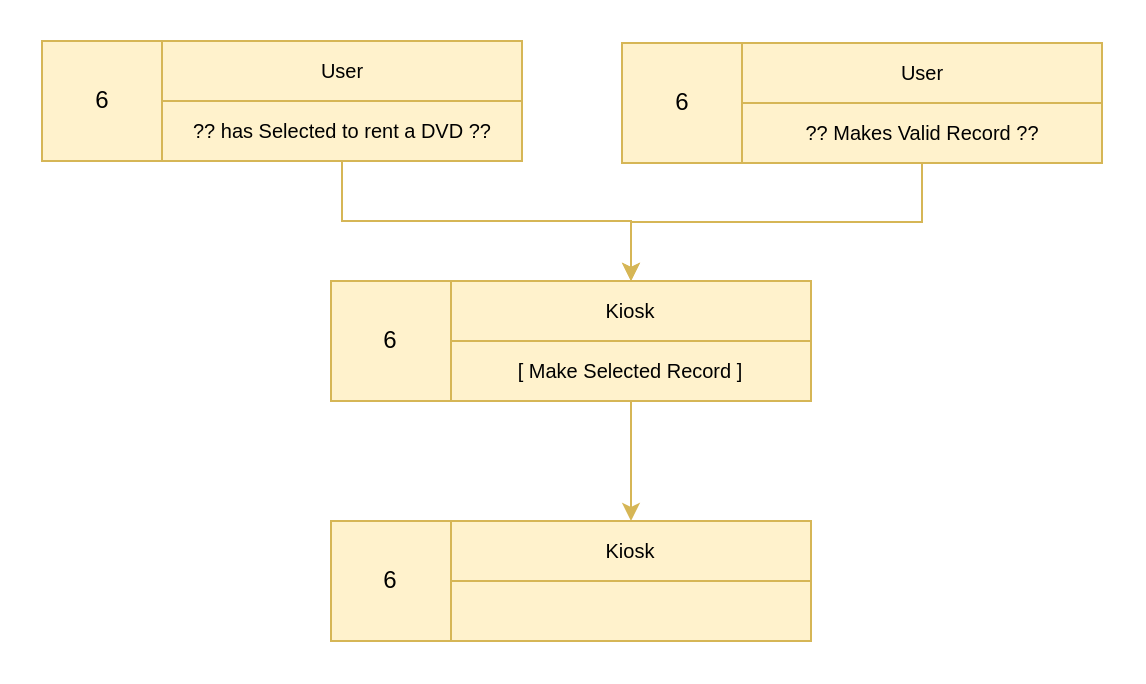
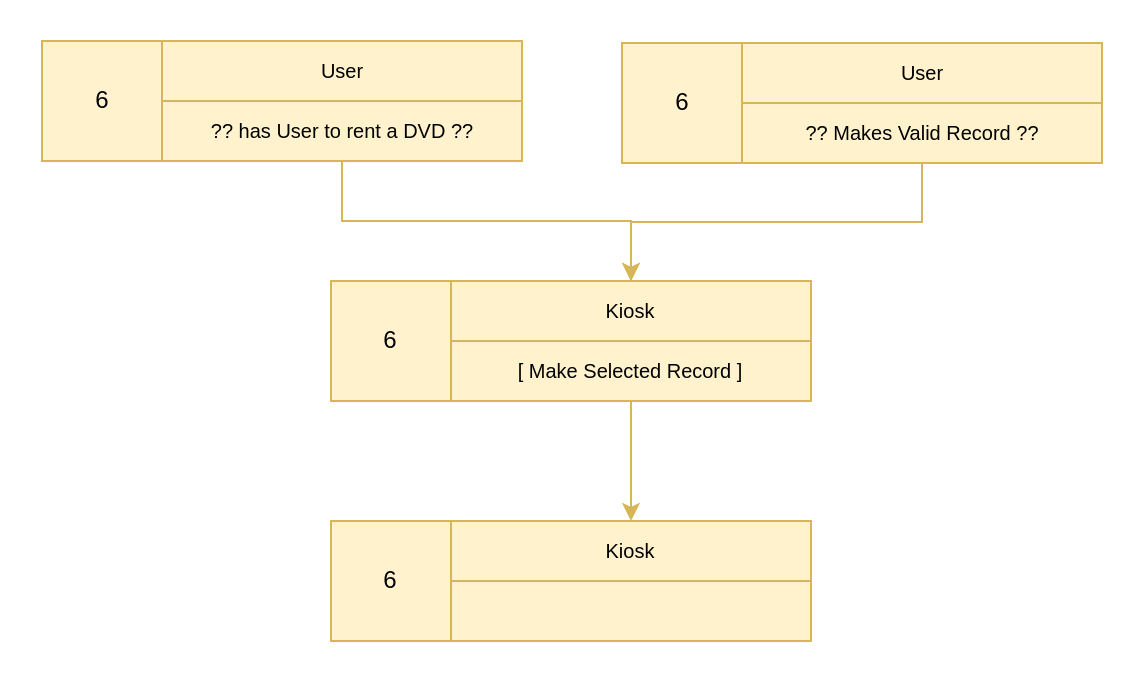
(343, 131) -> (343, 131)
